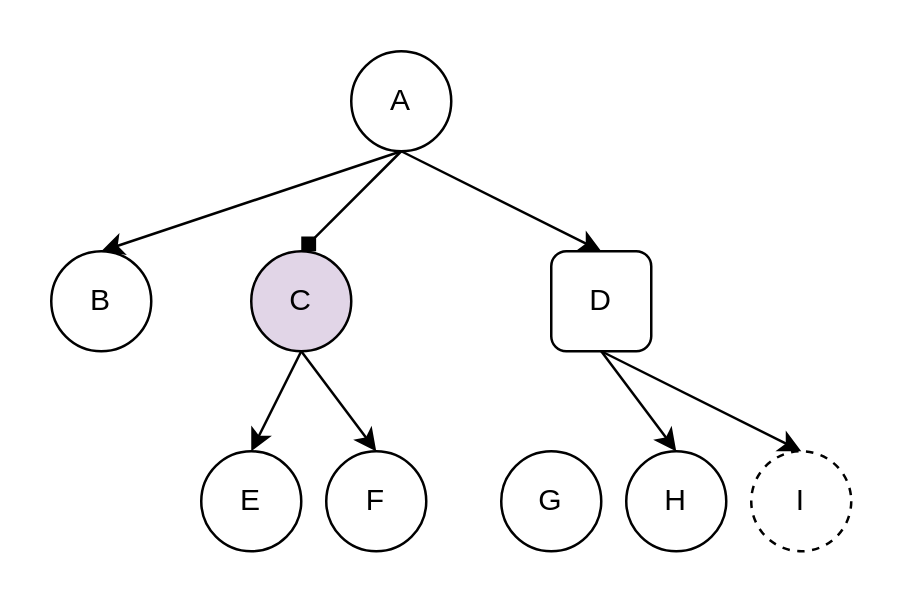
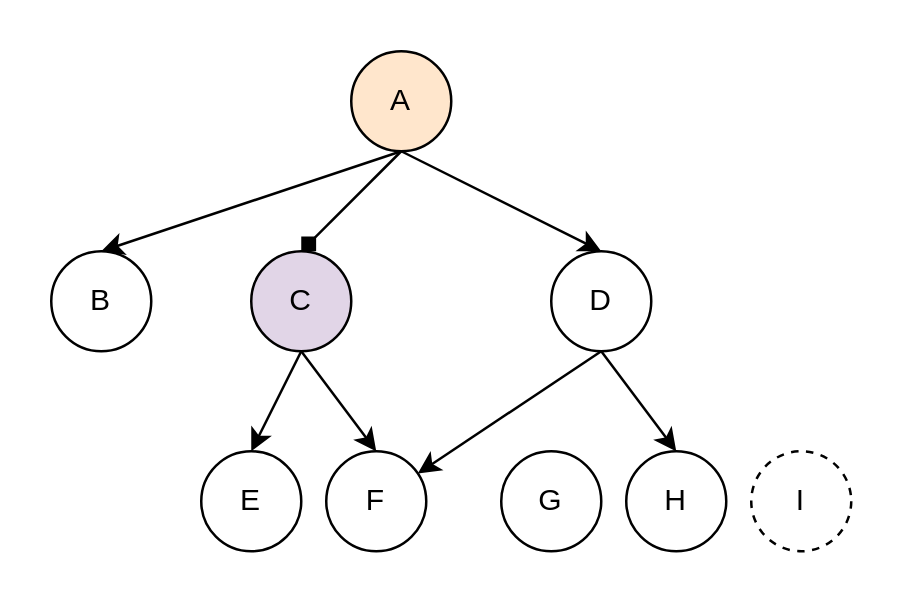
(401, 101) -> (401, 101)
(601, 301) -> (601, 301)
(698, 400) -> (516, 408)
